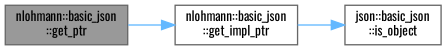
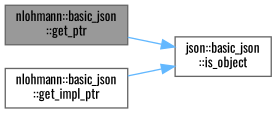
(145, 25) -> (145, 41)
